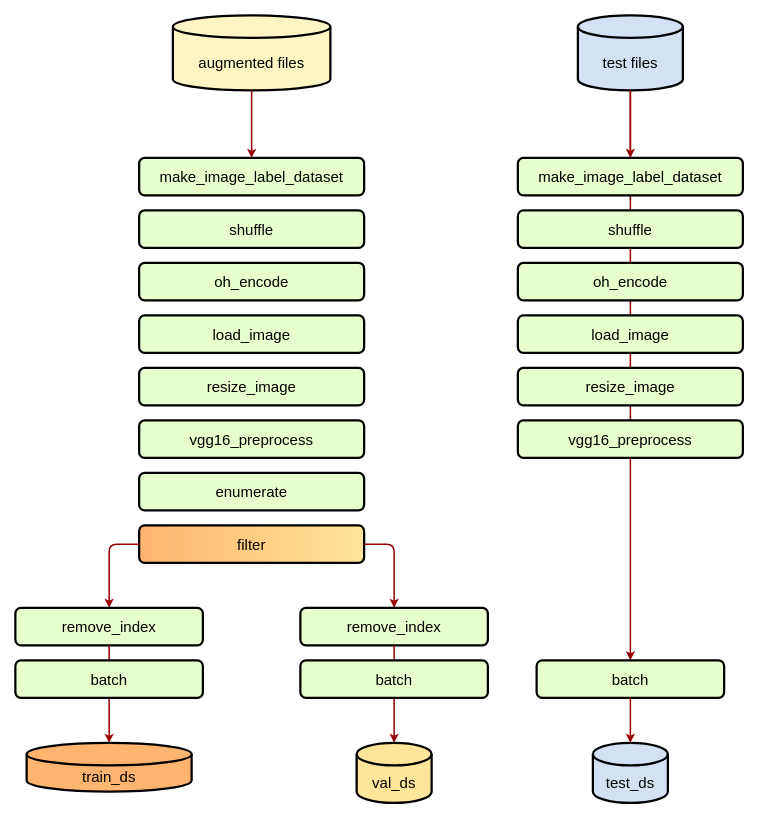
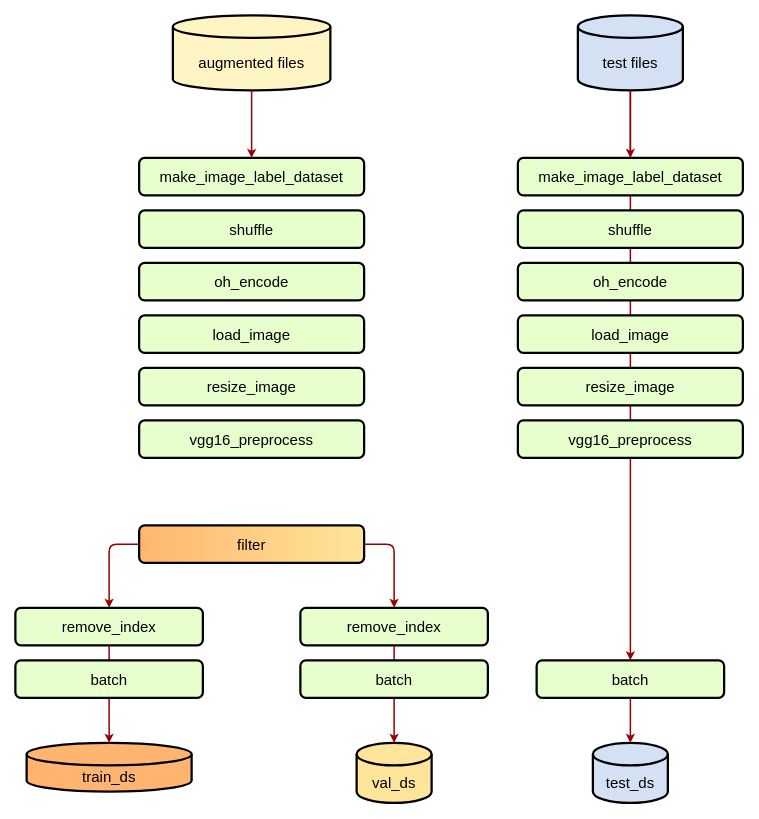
(252, 492) -> none
